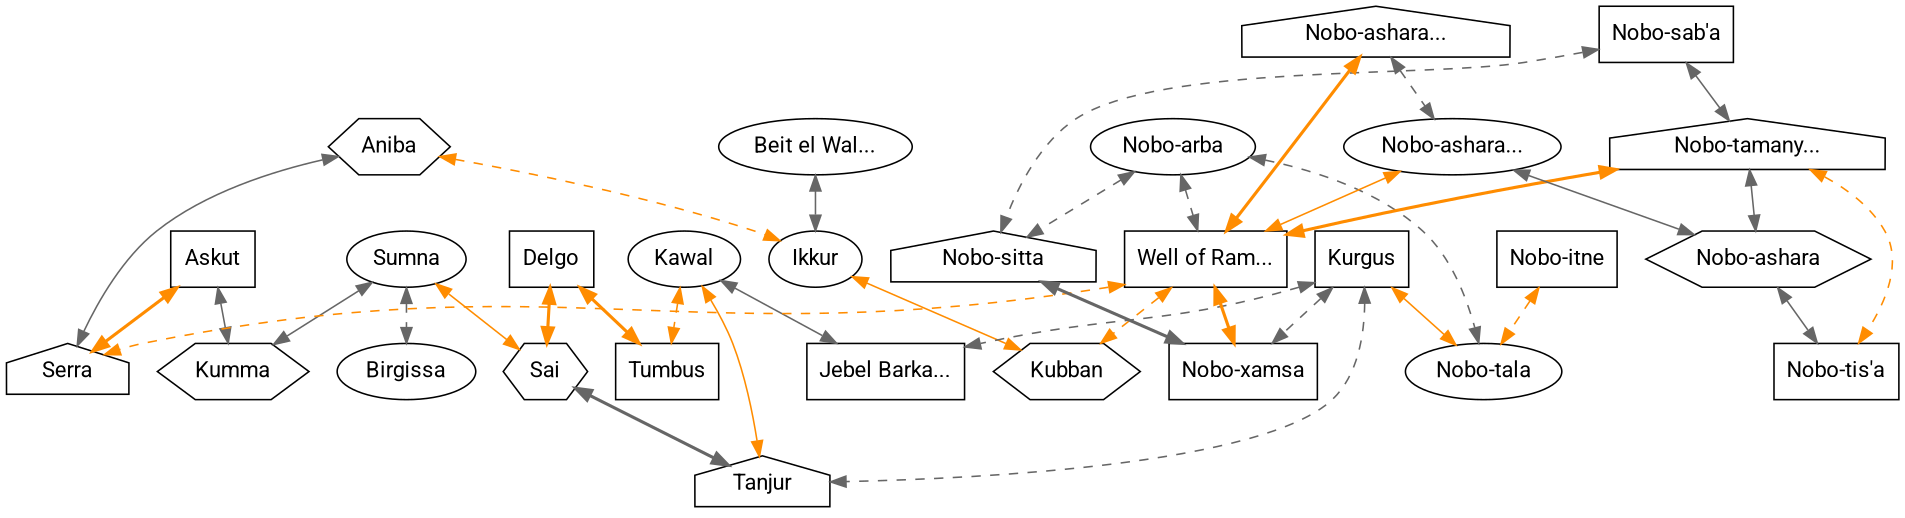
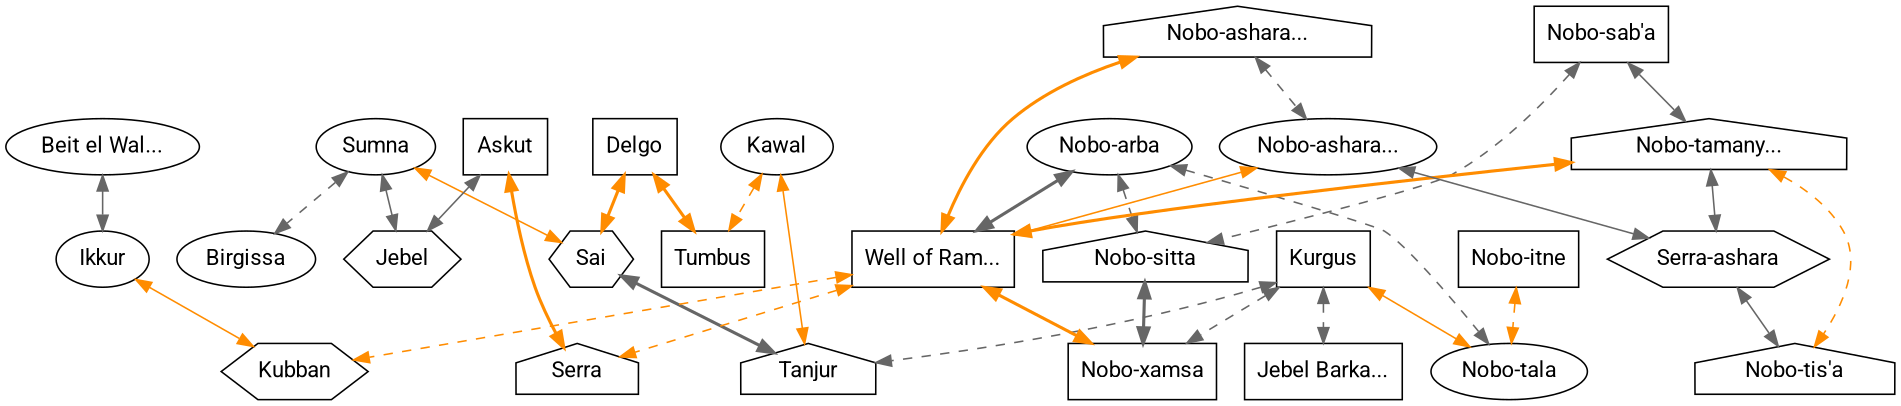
(389, 147) -> none
(1189, 203) -> (1024, 201)
(1758, 259) -> (1718, 259)
(761, 302) -> none
(233, 372) -> (402, 259)
(1836, 372) -> (1795, 372)
